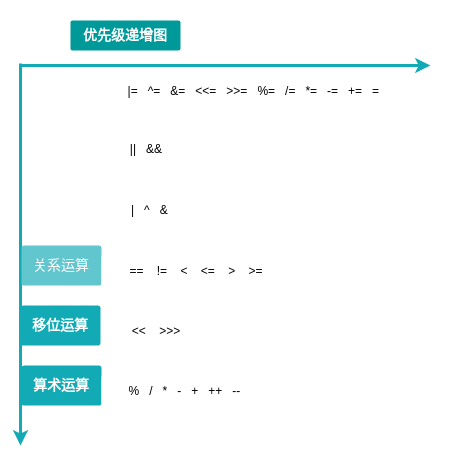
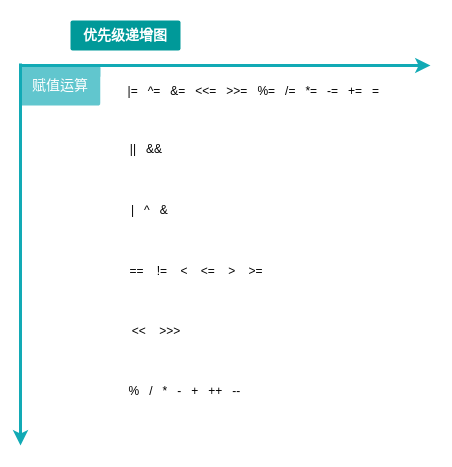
(61, 86) -> (61, 86)
(62, 266) -> none
(61, 326) -> none
(62, 386) -> none
